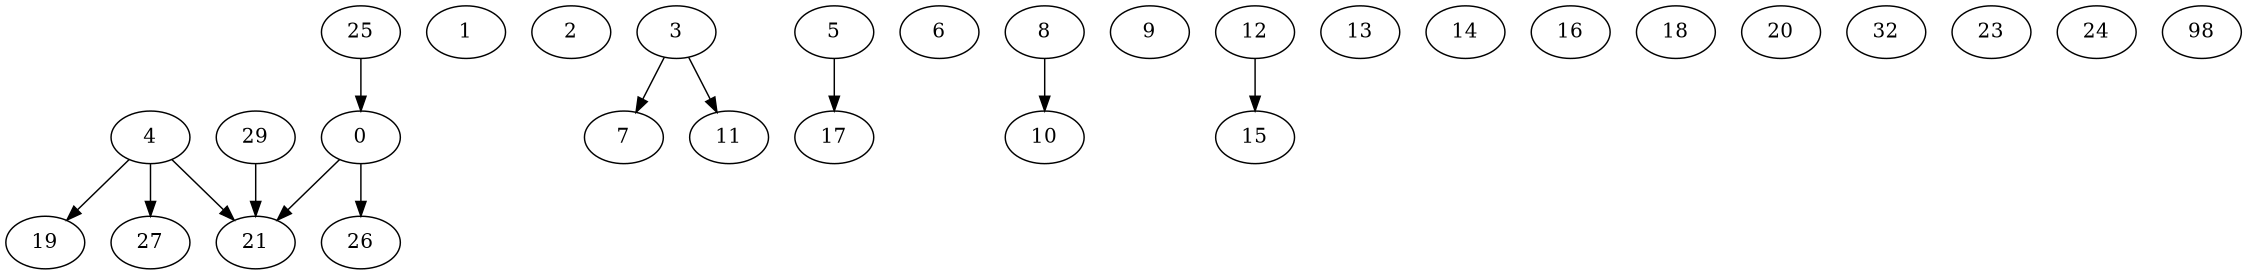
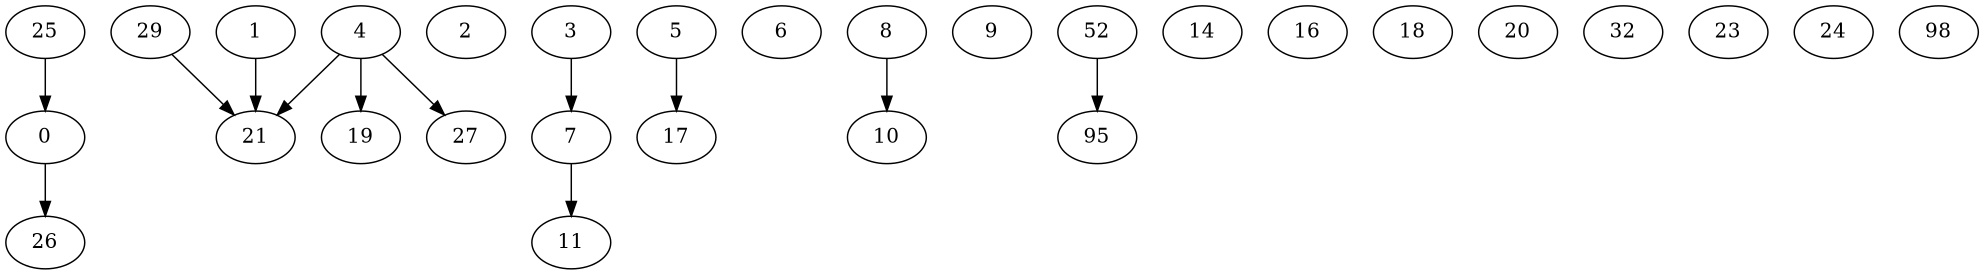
(1255, 32) -> (1097, 32)
(1360, 32) -> none
(699, 78) -> (571, 183)
(1255, 137) -> (1097, 137)
(314, 185) -> (256, 78)
